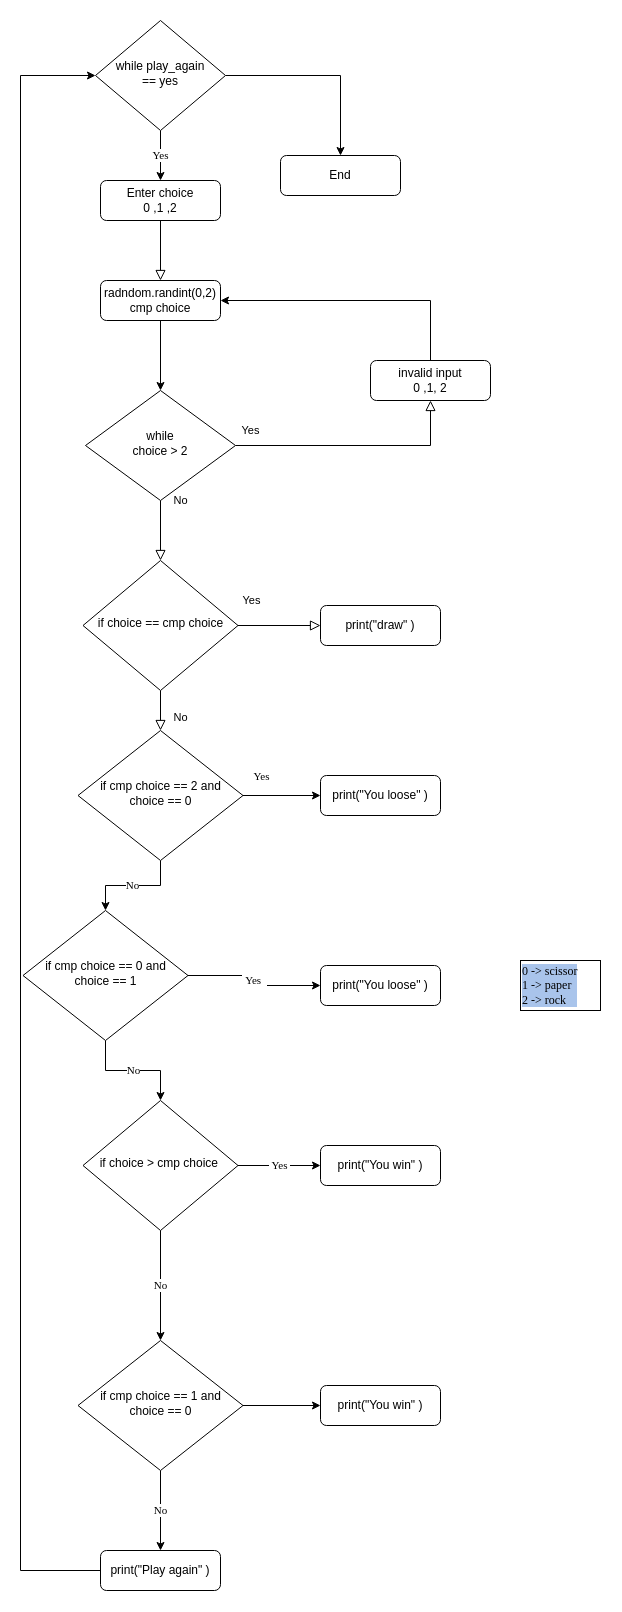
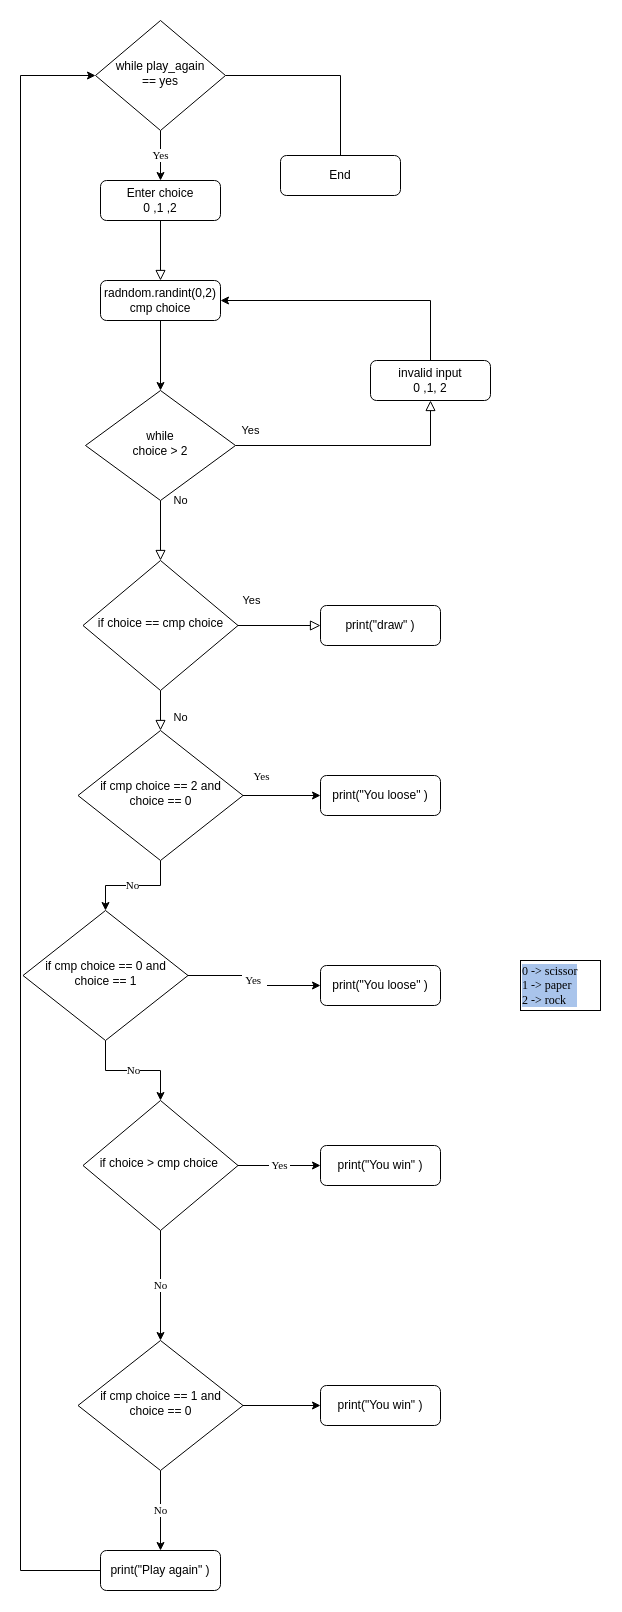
(341, 147) -> (341, 150)
